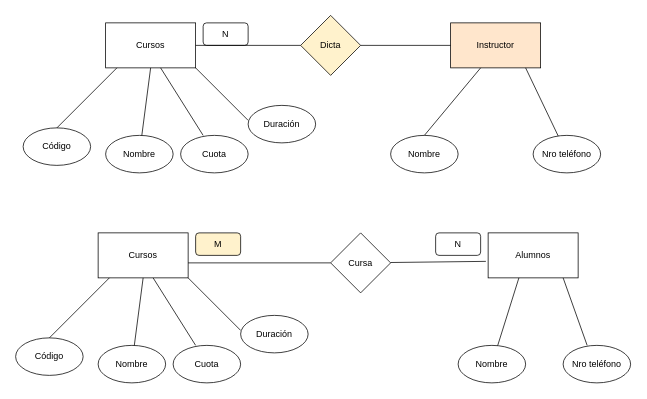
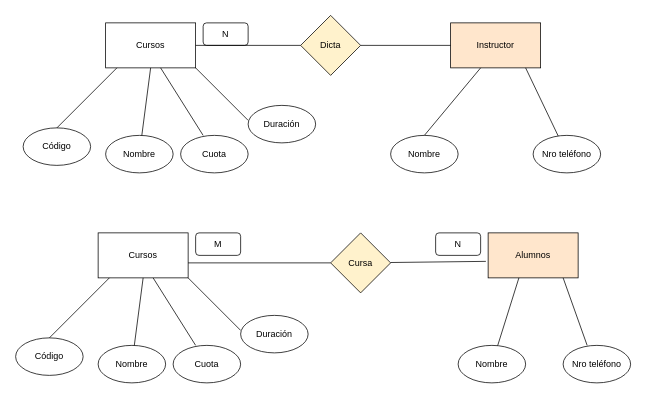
(218, 244) -> (218, 244)
(533, 255) -> (533, 255)
(360, 263) -> (360, 263)
